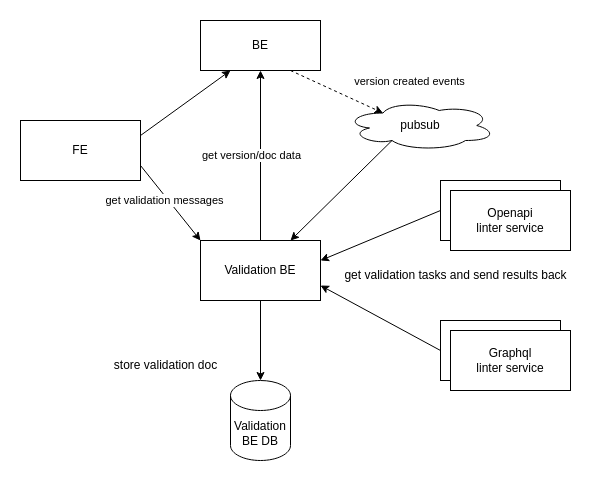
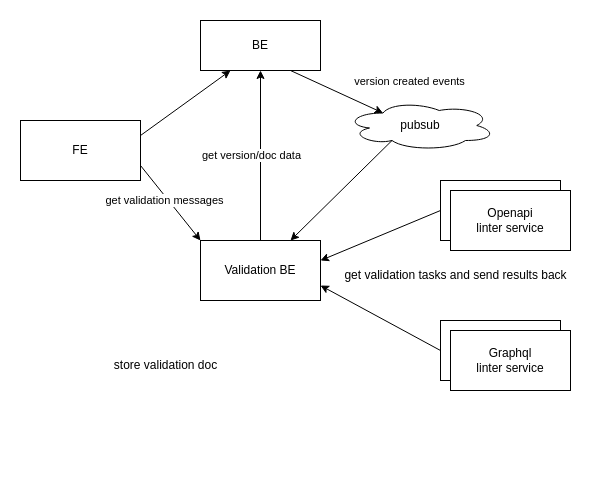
(334, 91) -> (334, 91)
(261, 337) -> none
(261, 421) -> none
